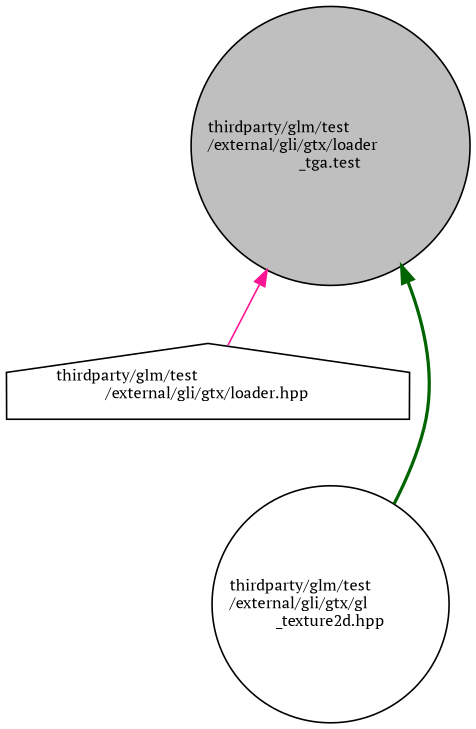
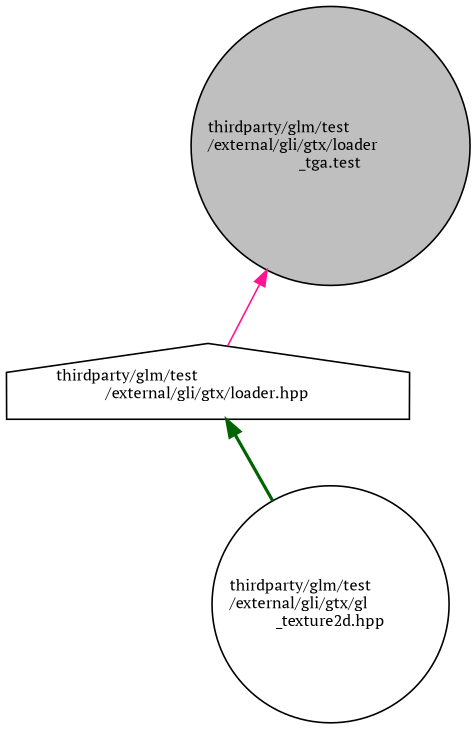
(429, 394) -> (254, 468)
